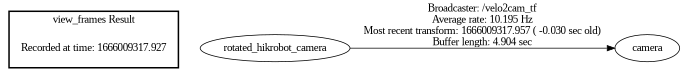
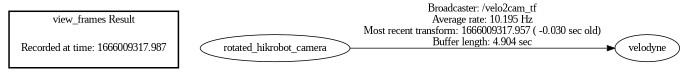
(94, 48) -> (94, 48)
(647, 48) -> (647, 48)
